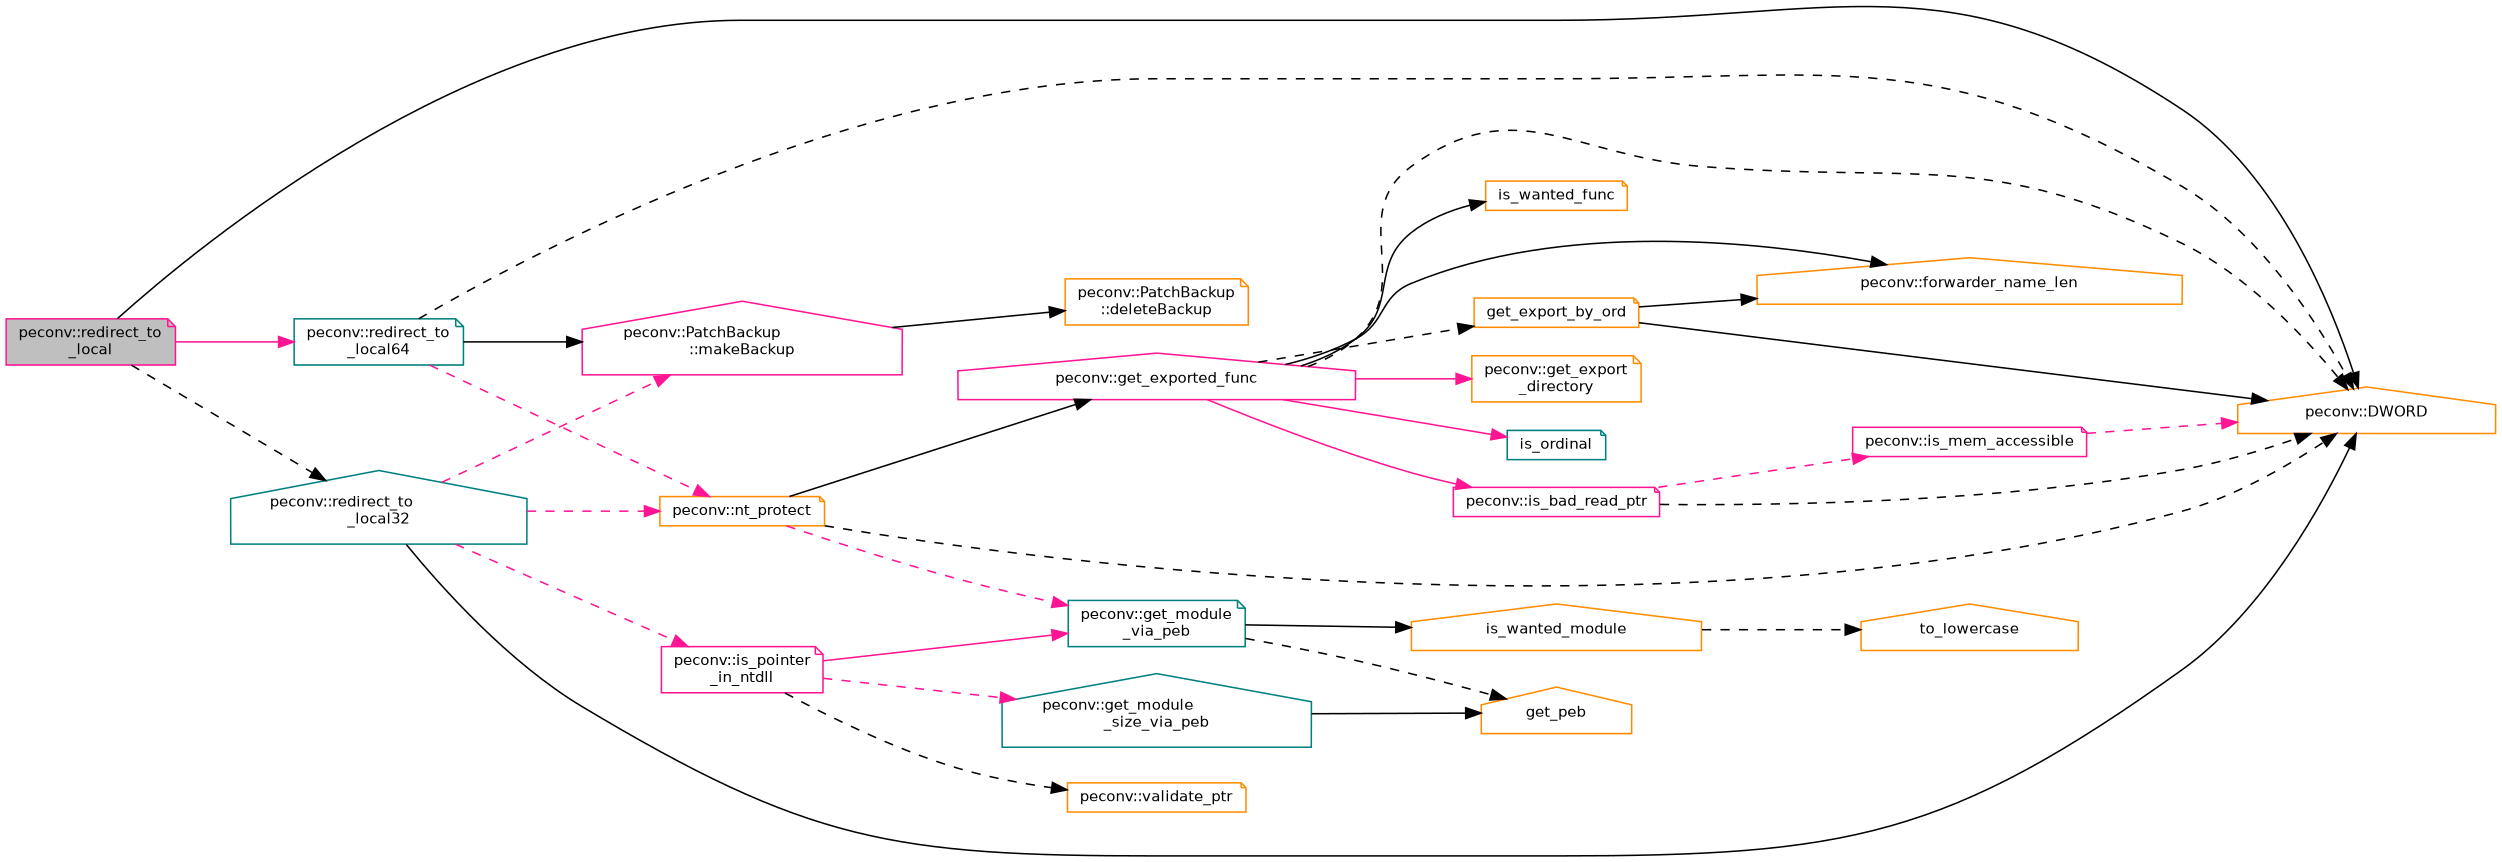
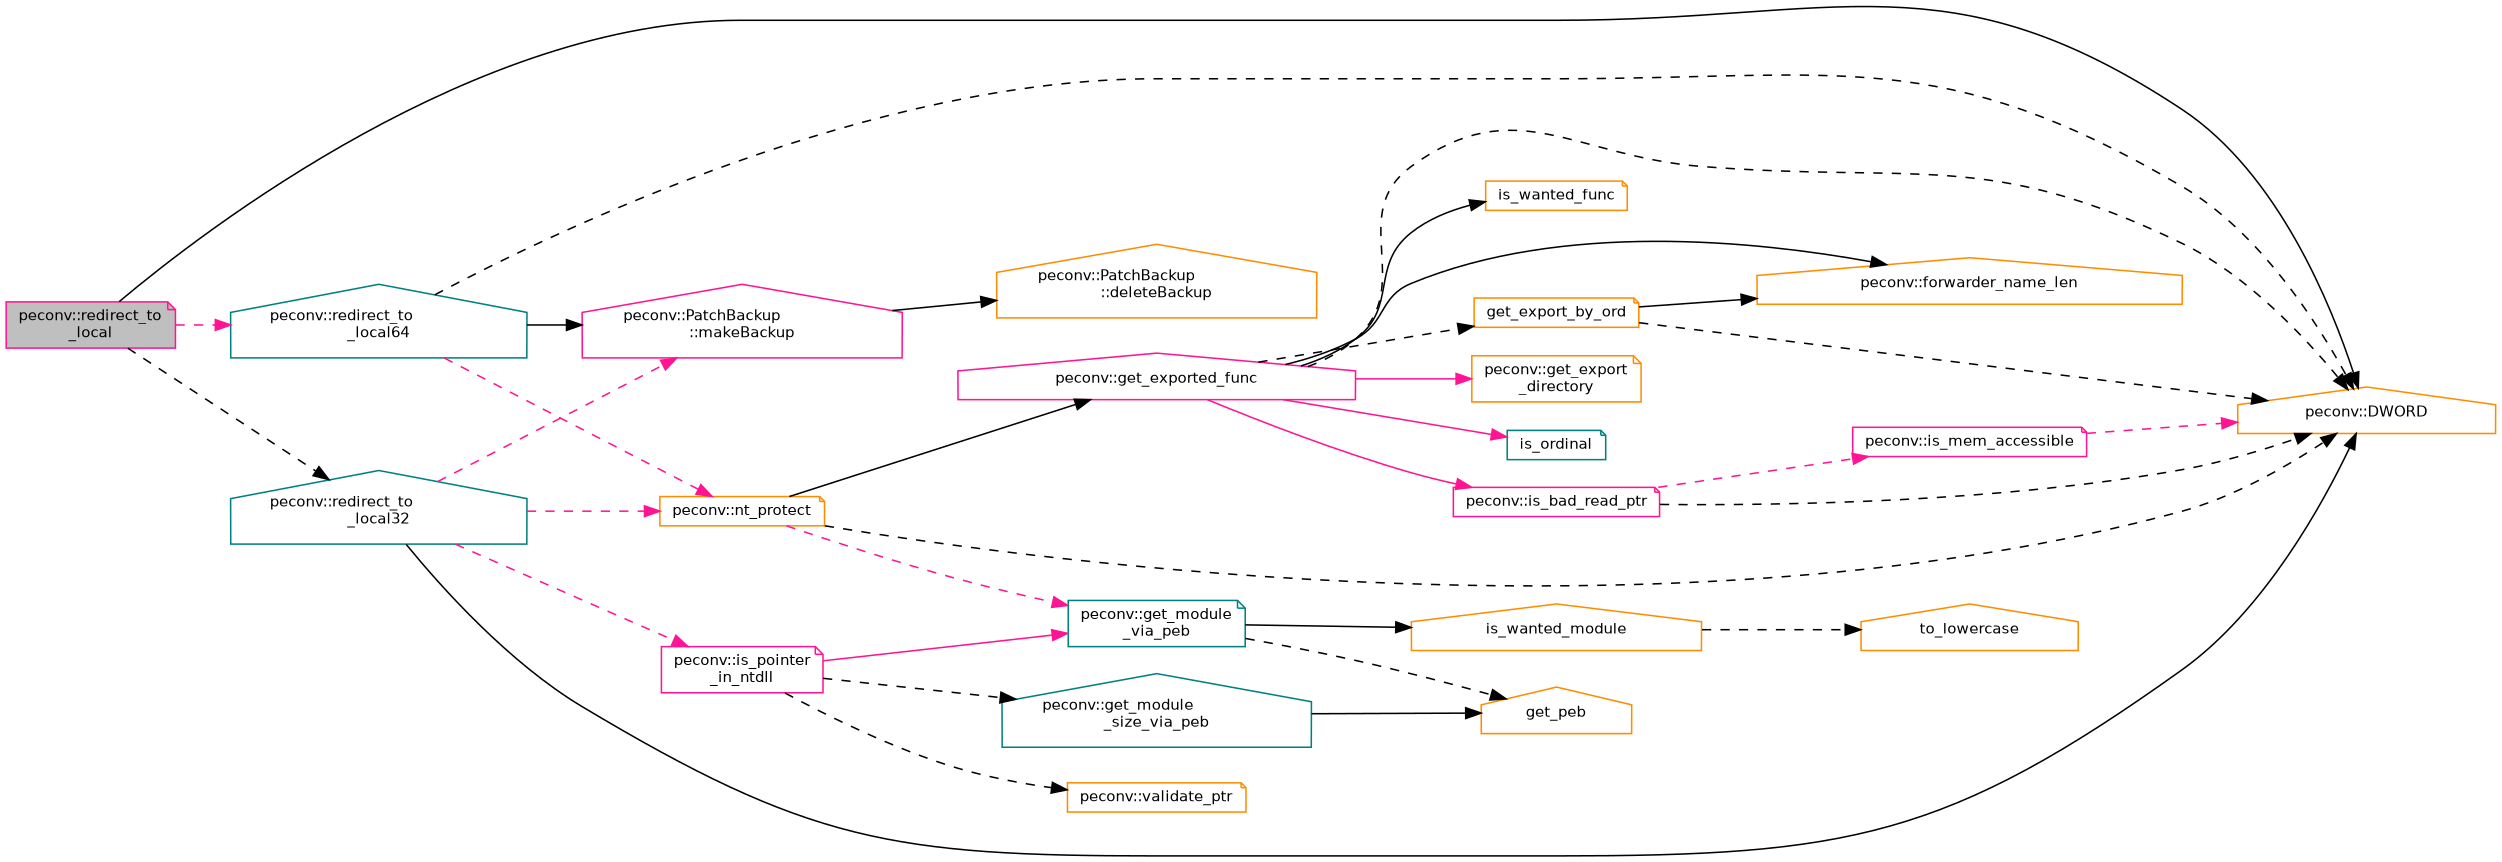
(1157, 302) -> (1157, 285)
(227, 342) -> (195, 325)
(379, 342) -> (379, 325)
(1945, 361) -> (1945, 361)
(911, 688) -> (911, 688)
